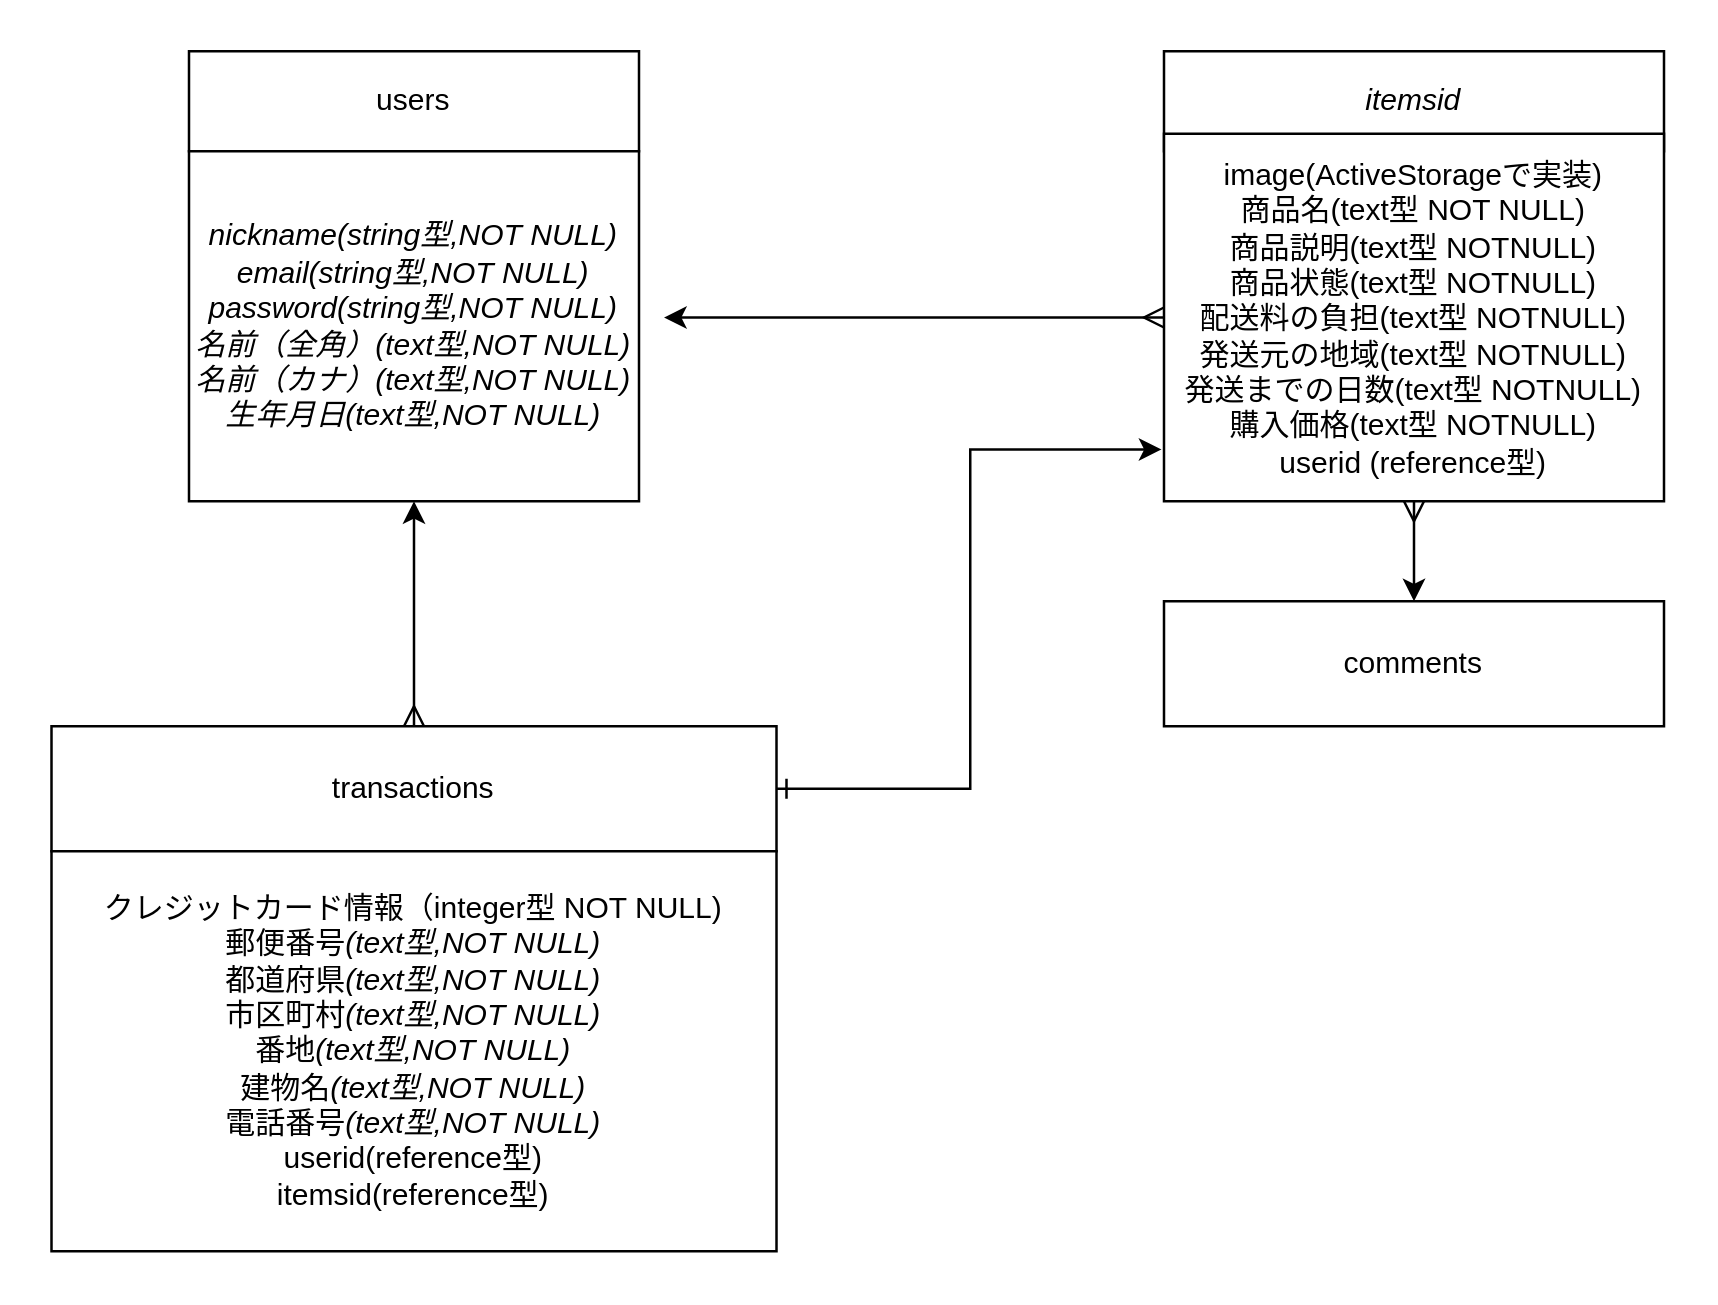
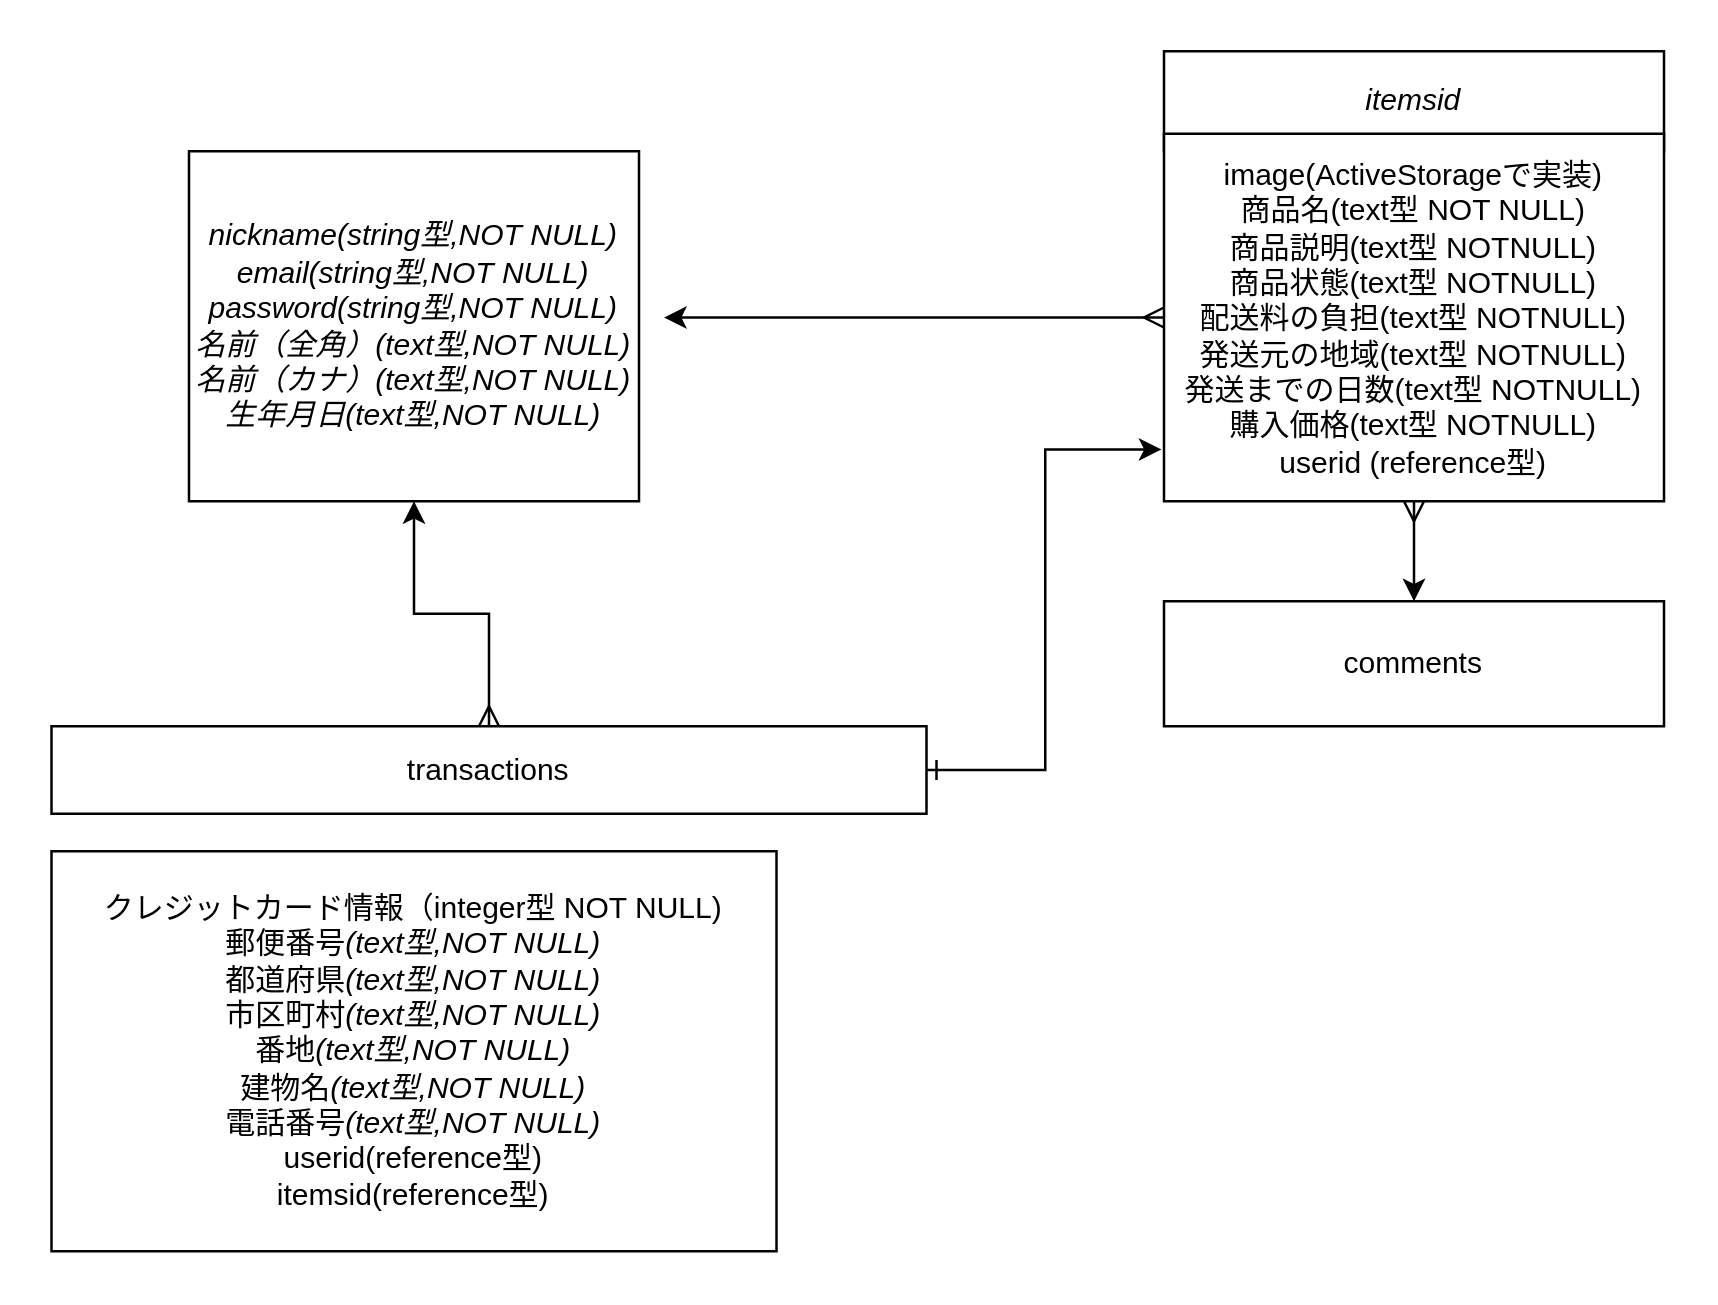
(414, 101) -> none
(414, 789) -> (489, 770)
